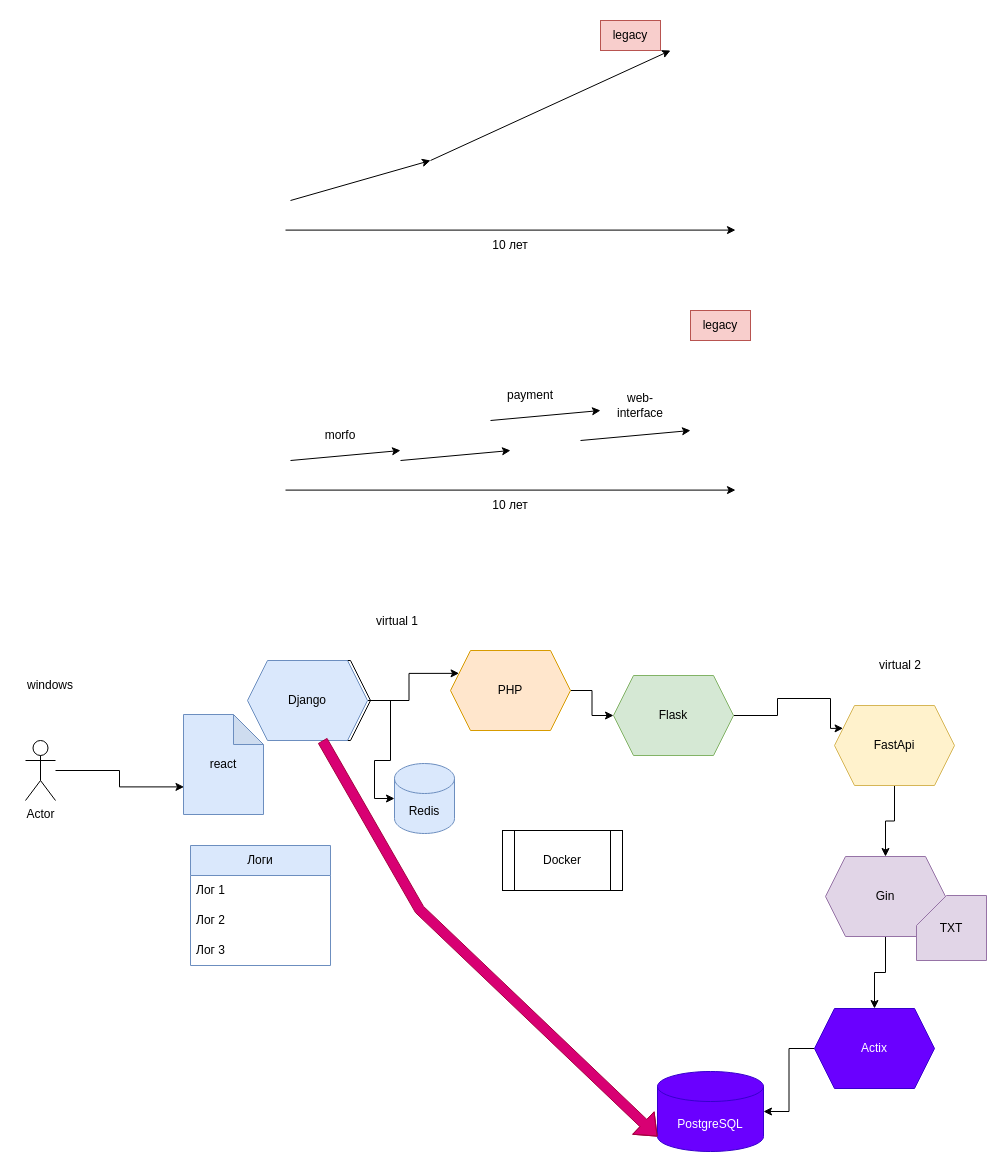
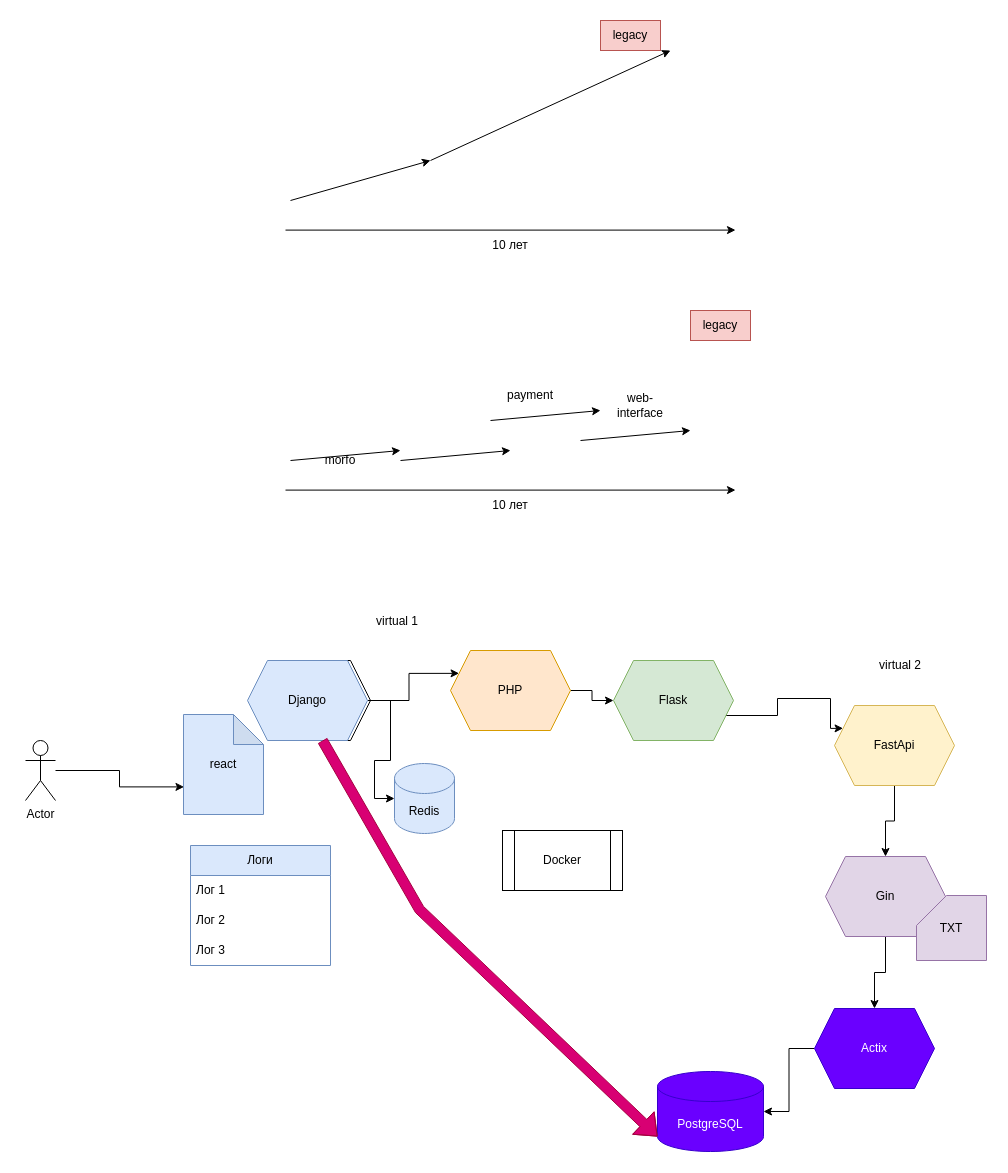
(341, 436) -> (341, 461)
(51, 686) -> none
(674, 716) -> (674, 701)
